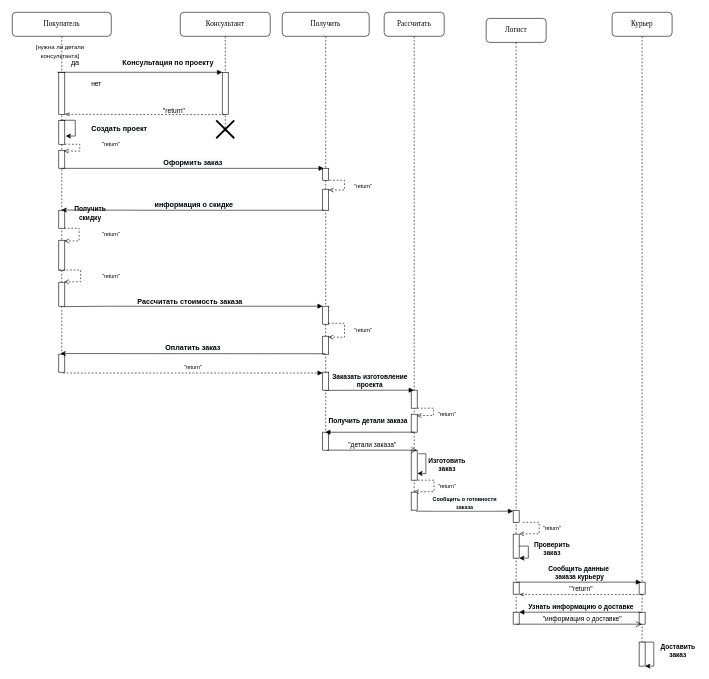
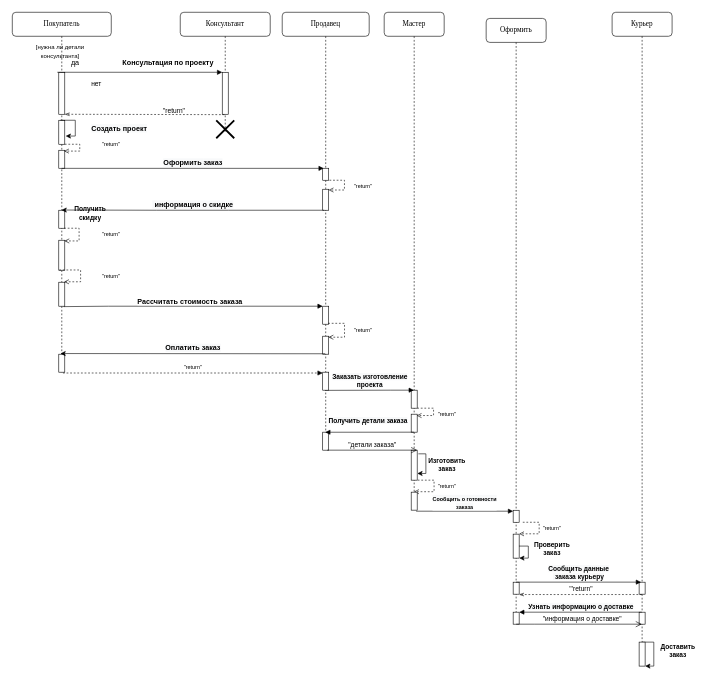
(326, 24) -> (326, 24)
(414, 24) -> (414, 24)
(516, 30) -> (516, 30)
